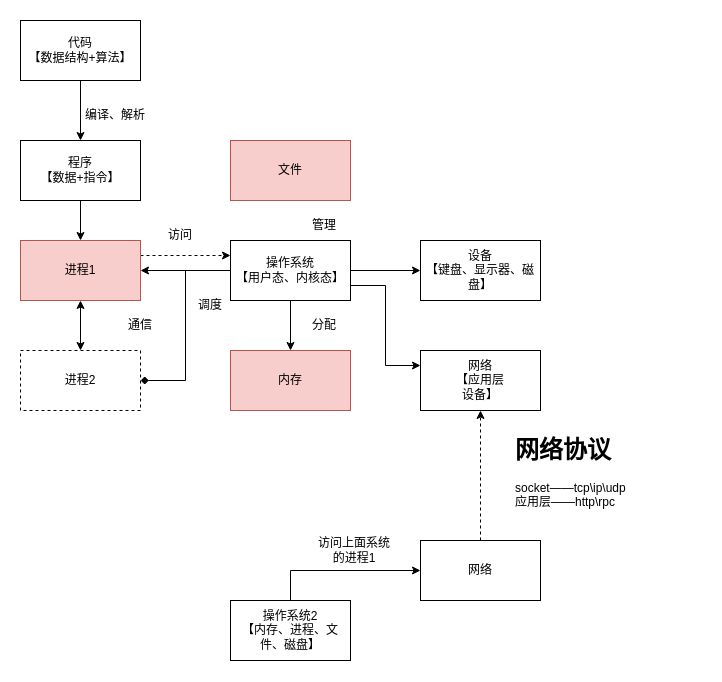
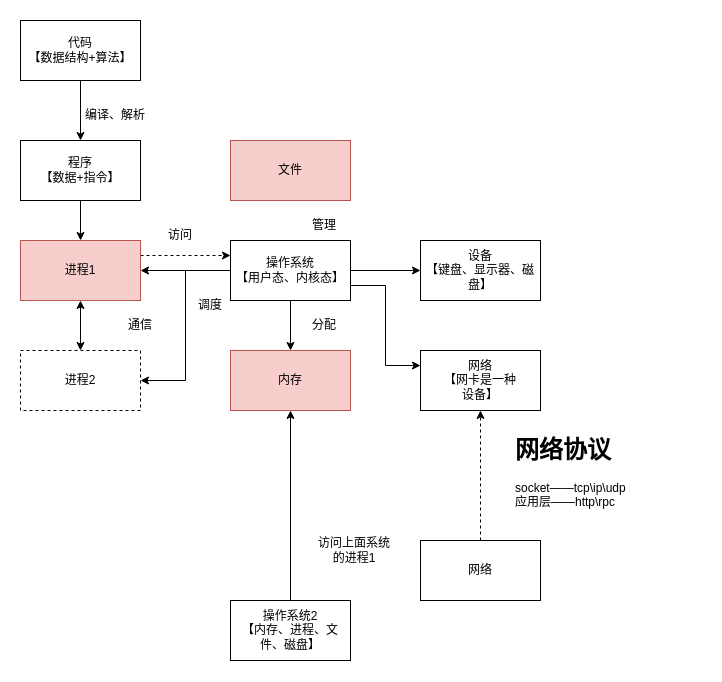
(149, 381) -> (148, 381)
(481, 381) -> (481, 381)
(351, 571) -> (291, 495)
